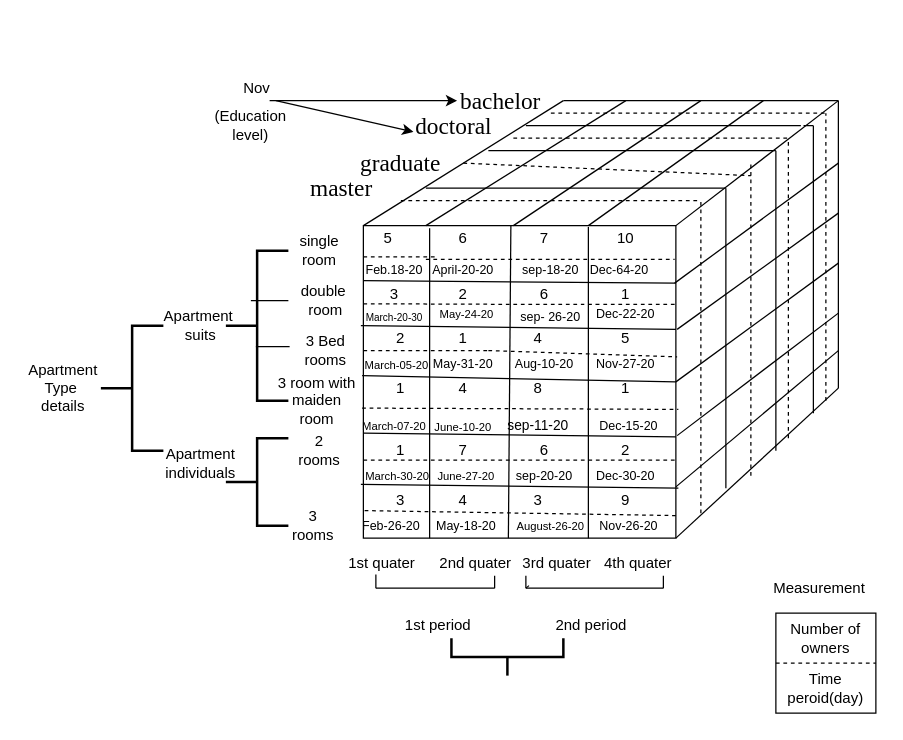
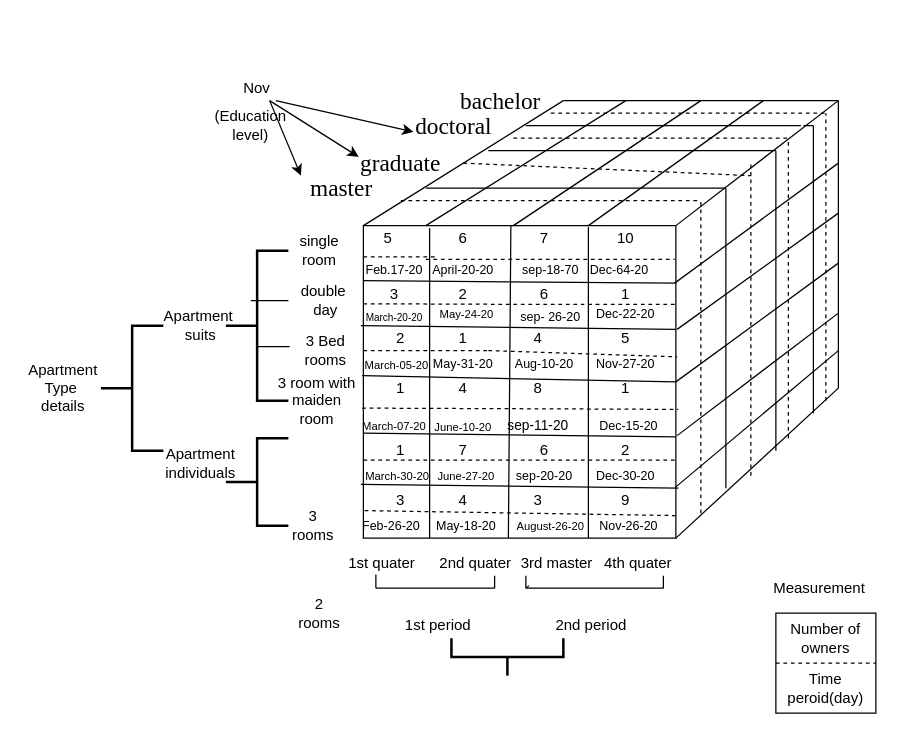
(367, 101) -> none
none -> (312, 127)
none -> (284, 137)
(394, 269) -> (394, 269)
(551, 269) -> (551, 269)
(326, 301) -> (326, 301)
(394, 317) -> (394, 317)
(319, 451) -> (319, 613)
(557, 563) -> (557, 563)
